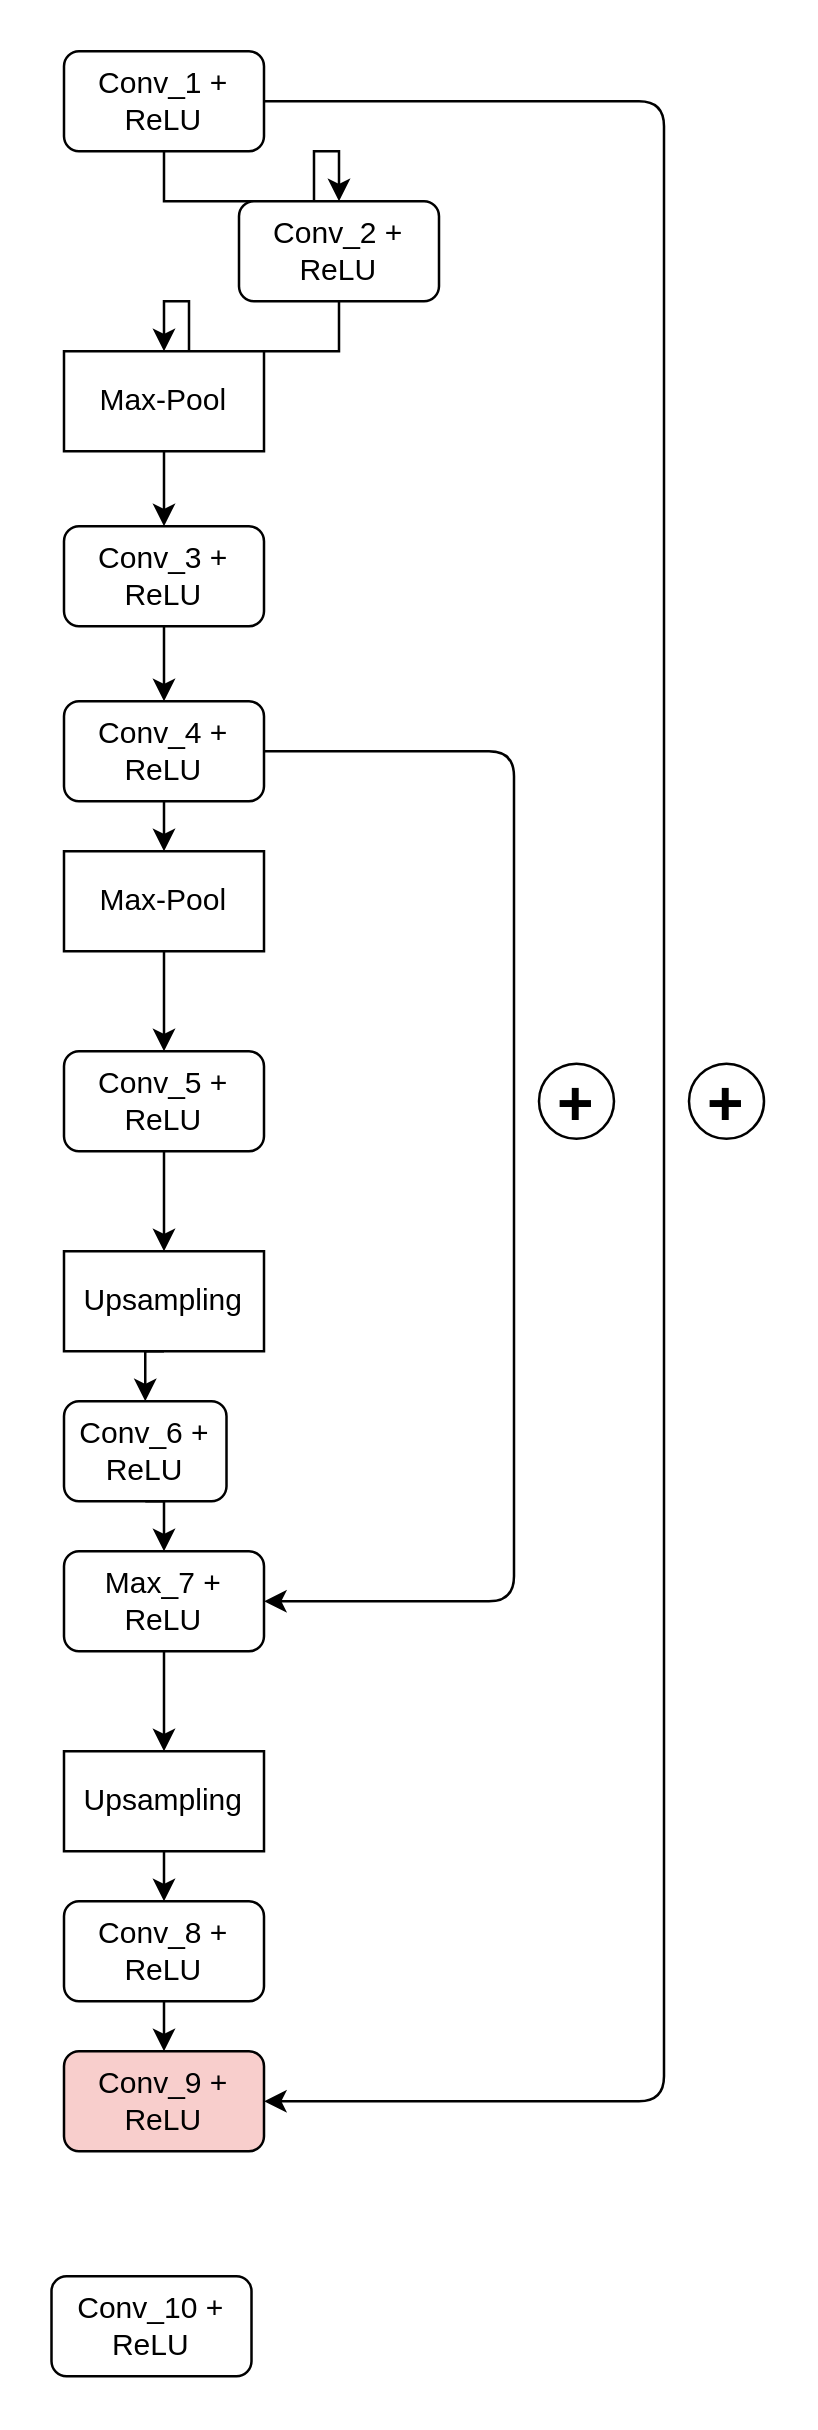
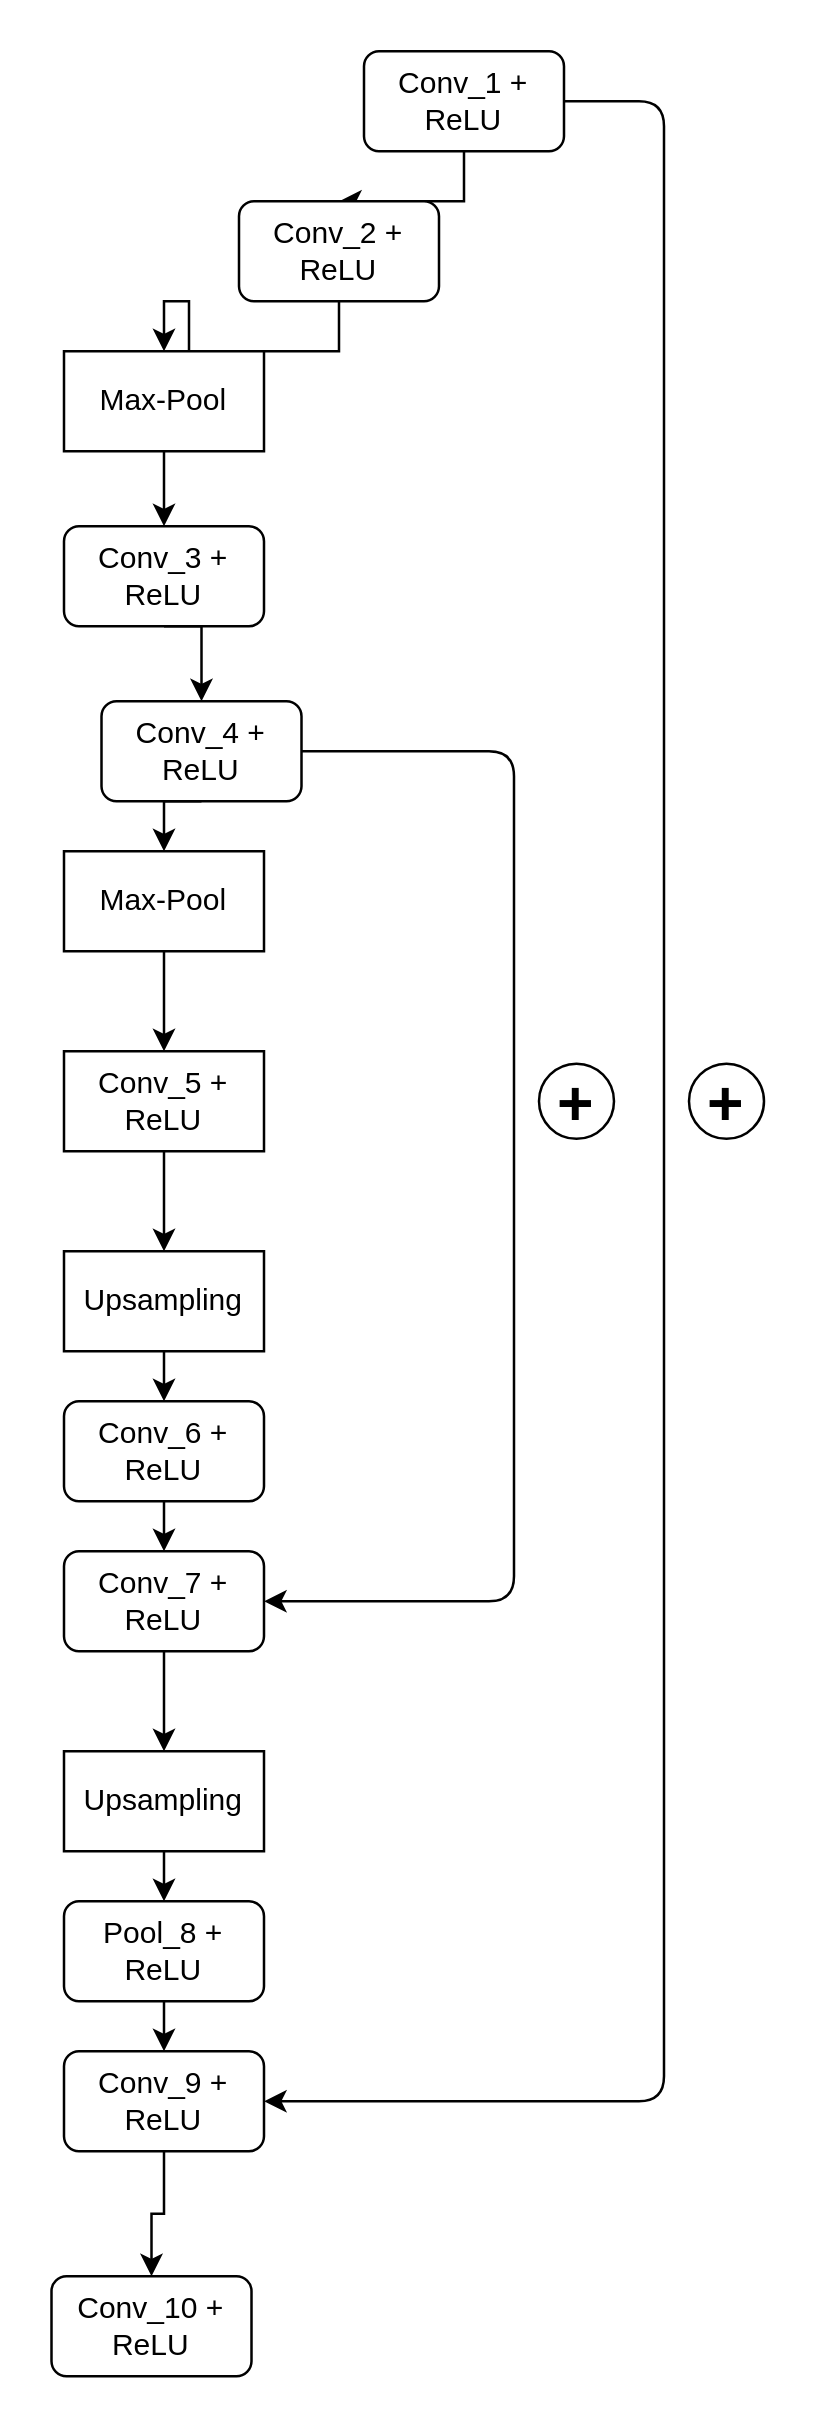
(164, 101) -> (464, 101)
(164, 751) -> (201, 751)
(164, 1101) -> (164, 1101)
(145, 1451) -> (164, 1451)
(164, 1601) -> (164, 1601)
(164, 1951) -> (164, 1951)
(164, 2101) -> (164, 2101)
none -> (164, 2212)
